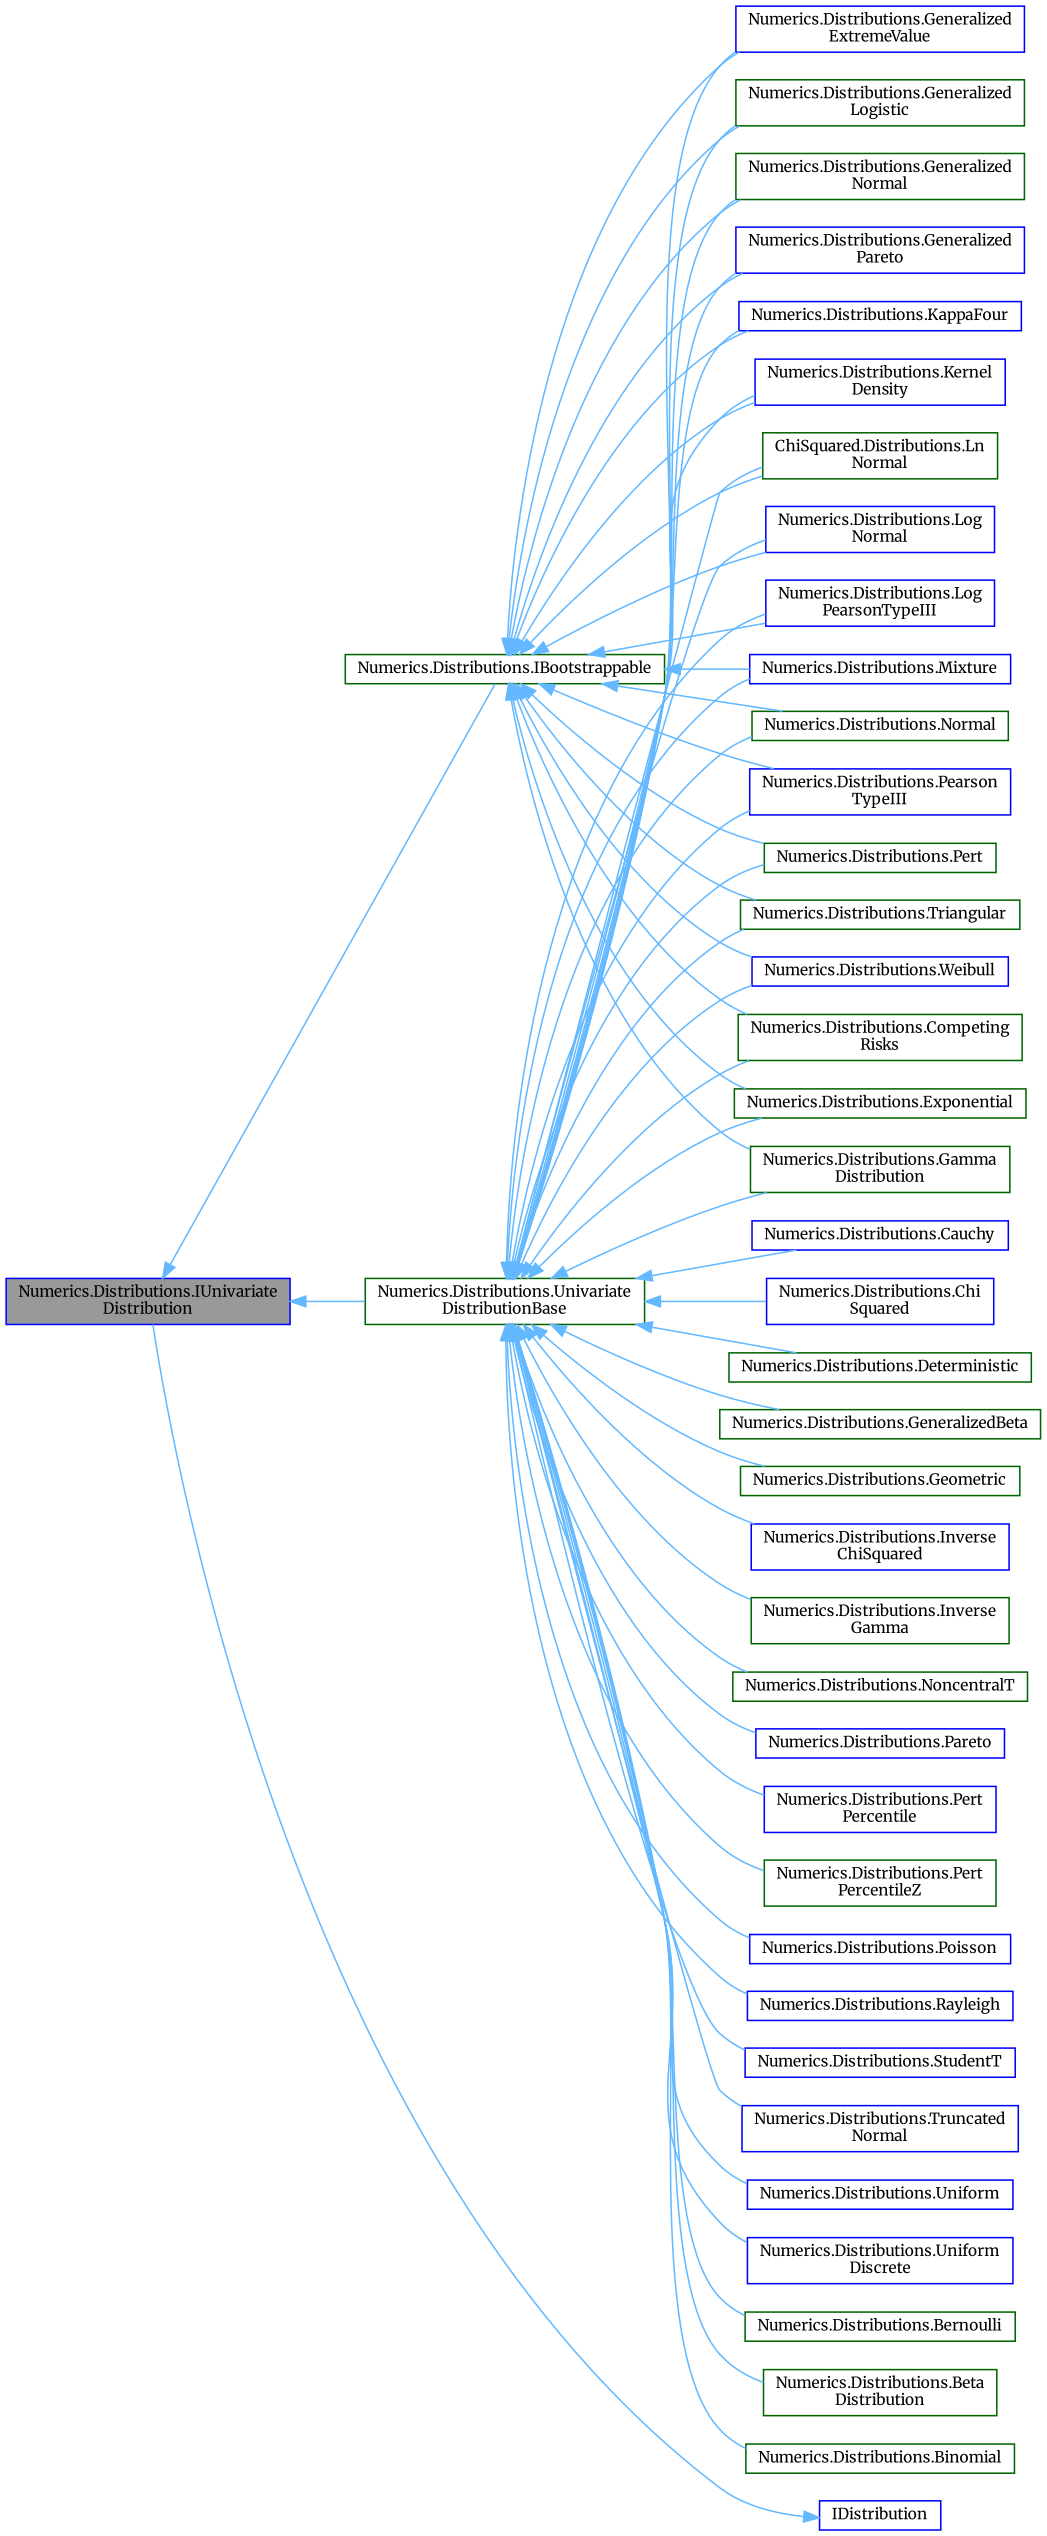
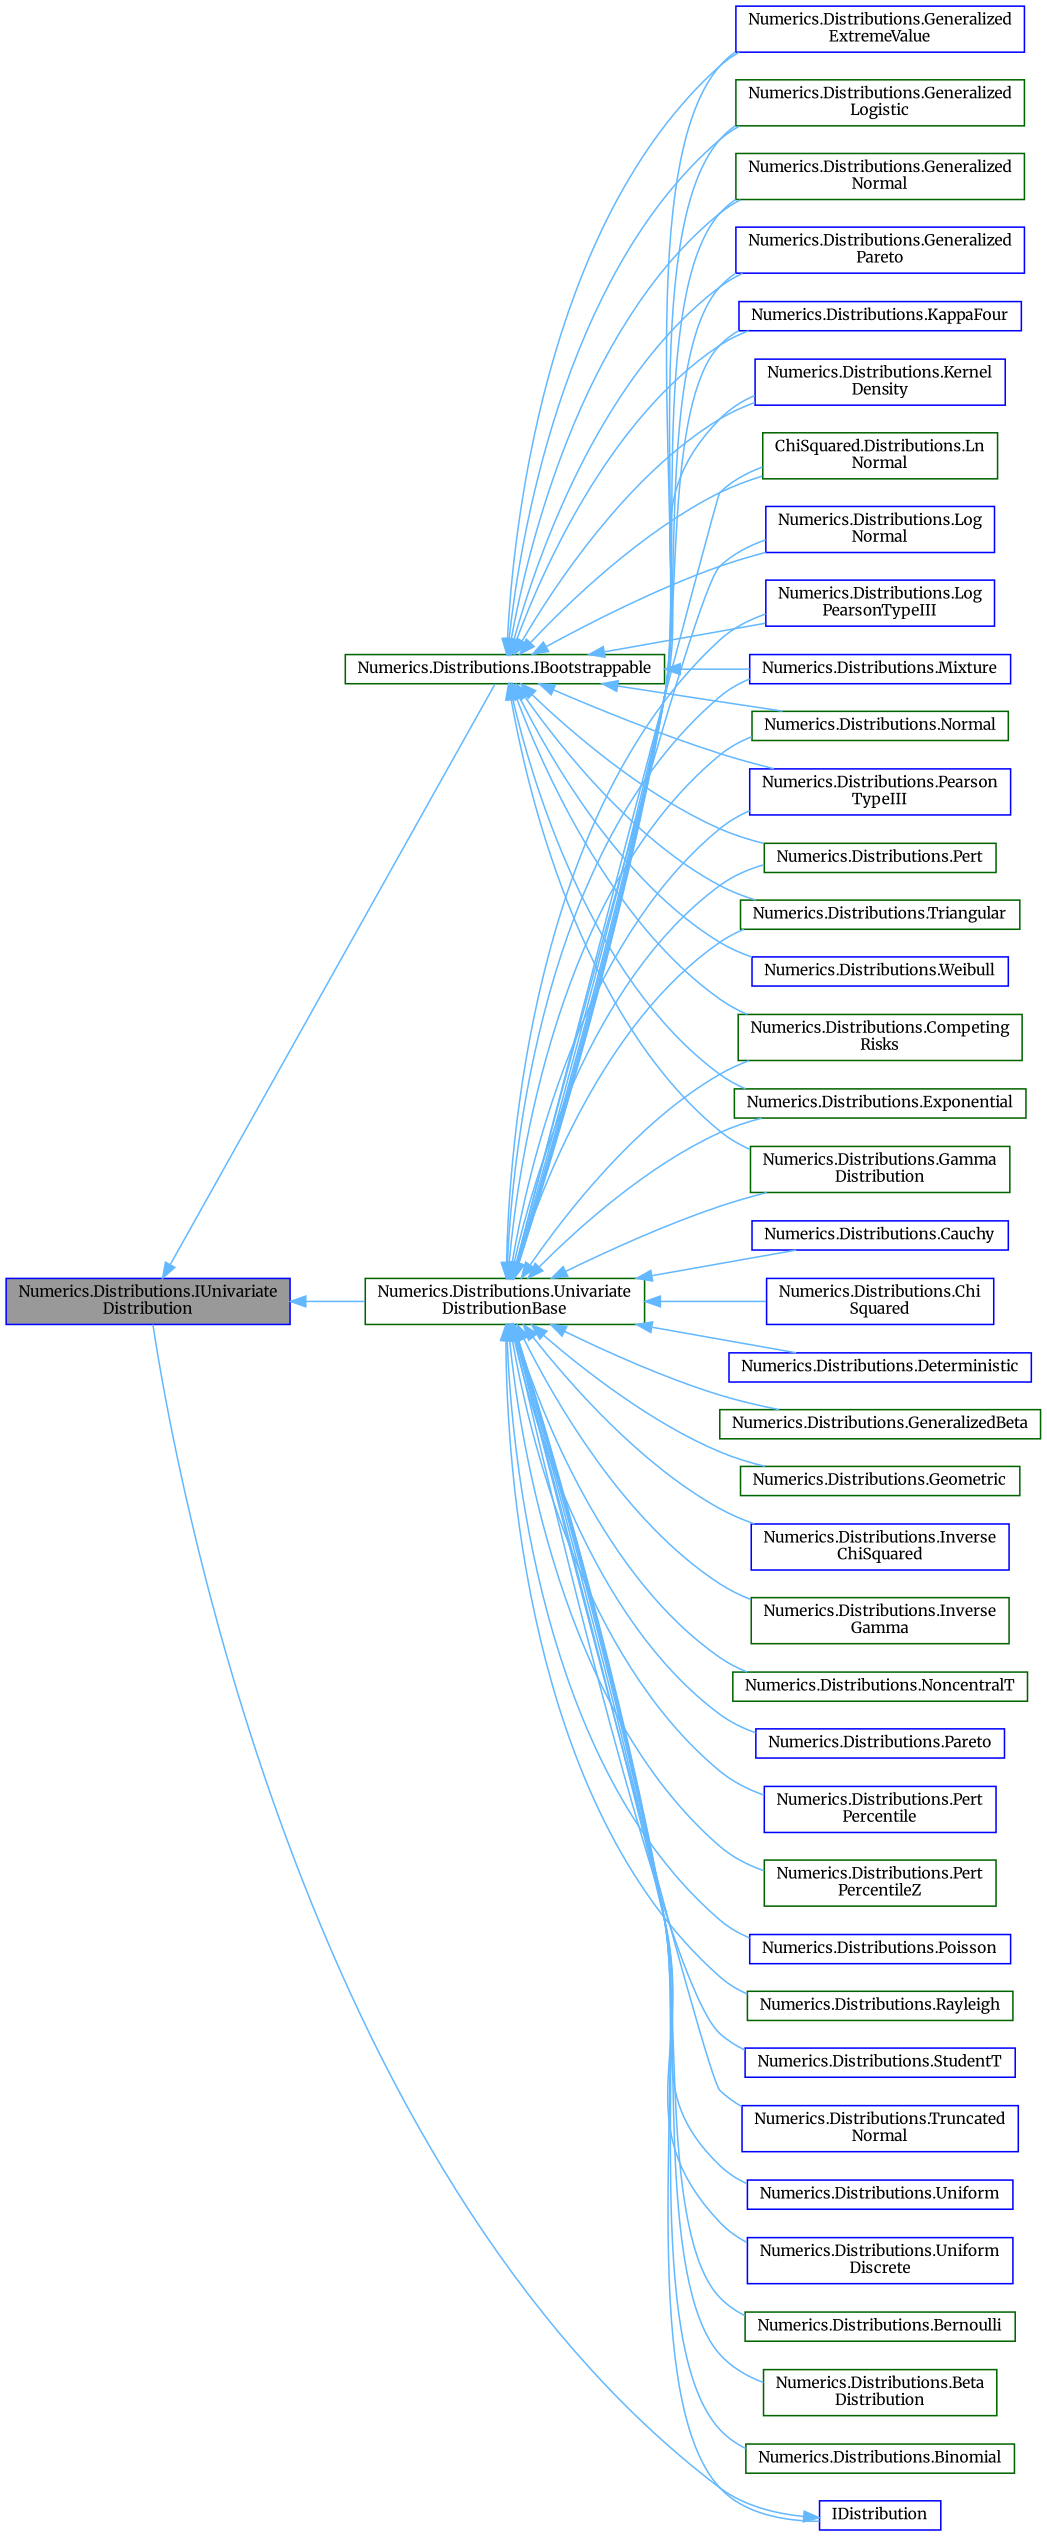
(613, 1104) -> (668, 1963)
(880, 1367) -> (880, 1367)
(880, 2006) -> (880, 2006)
